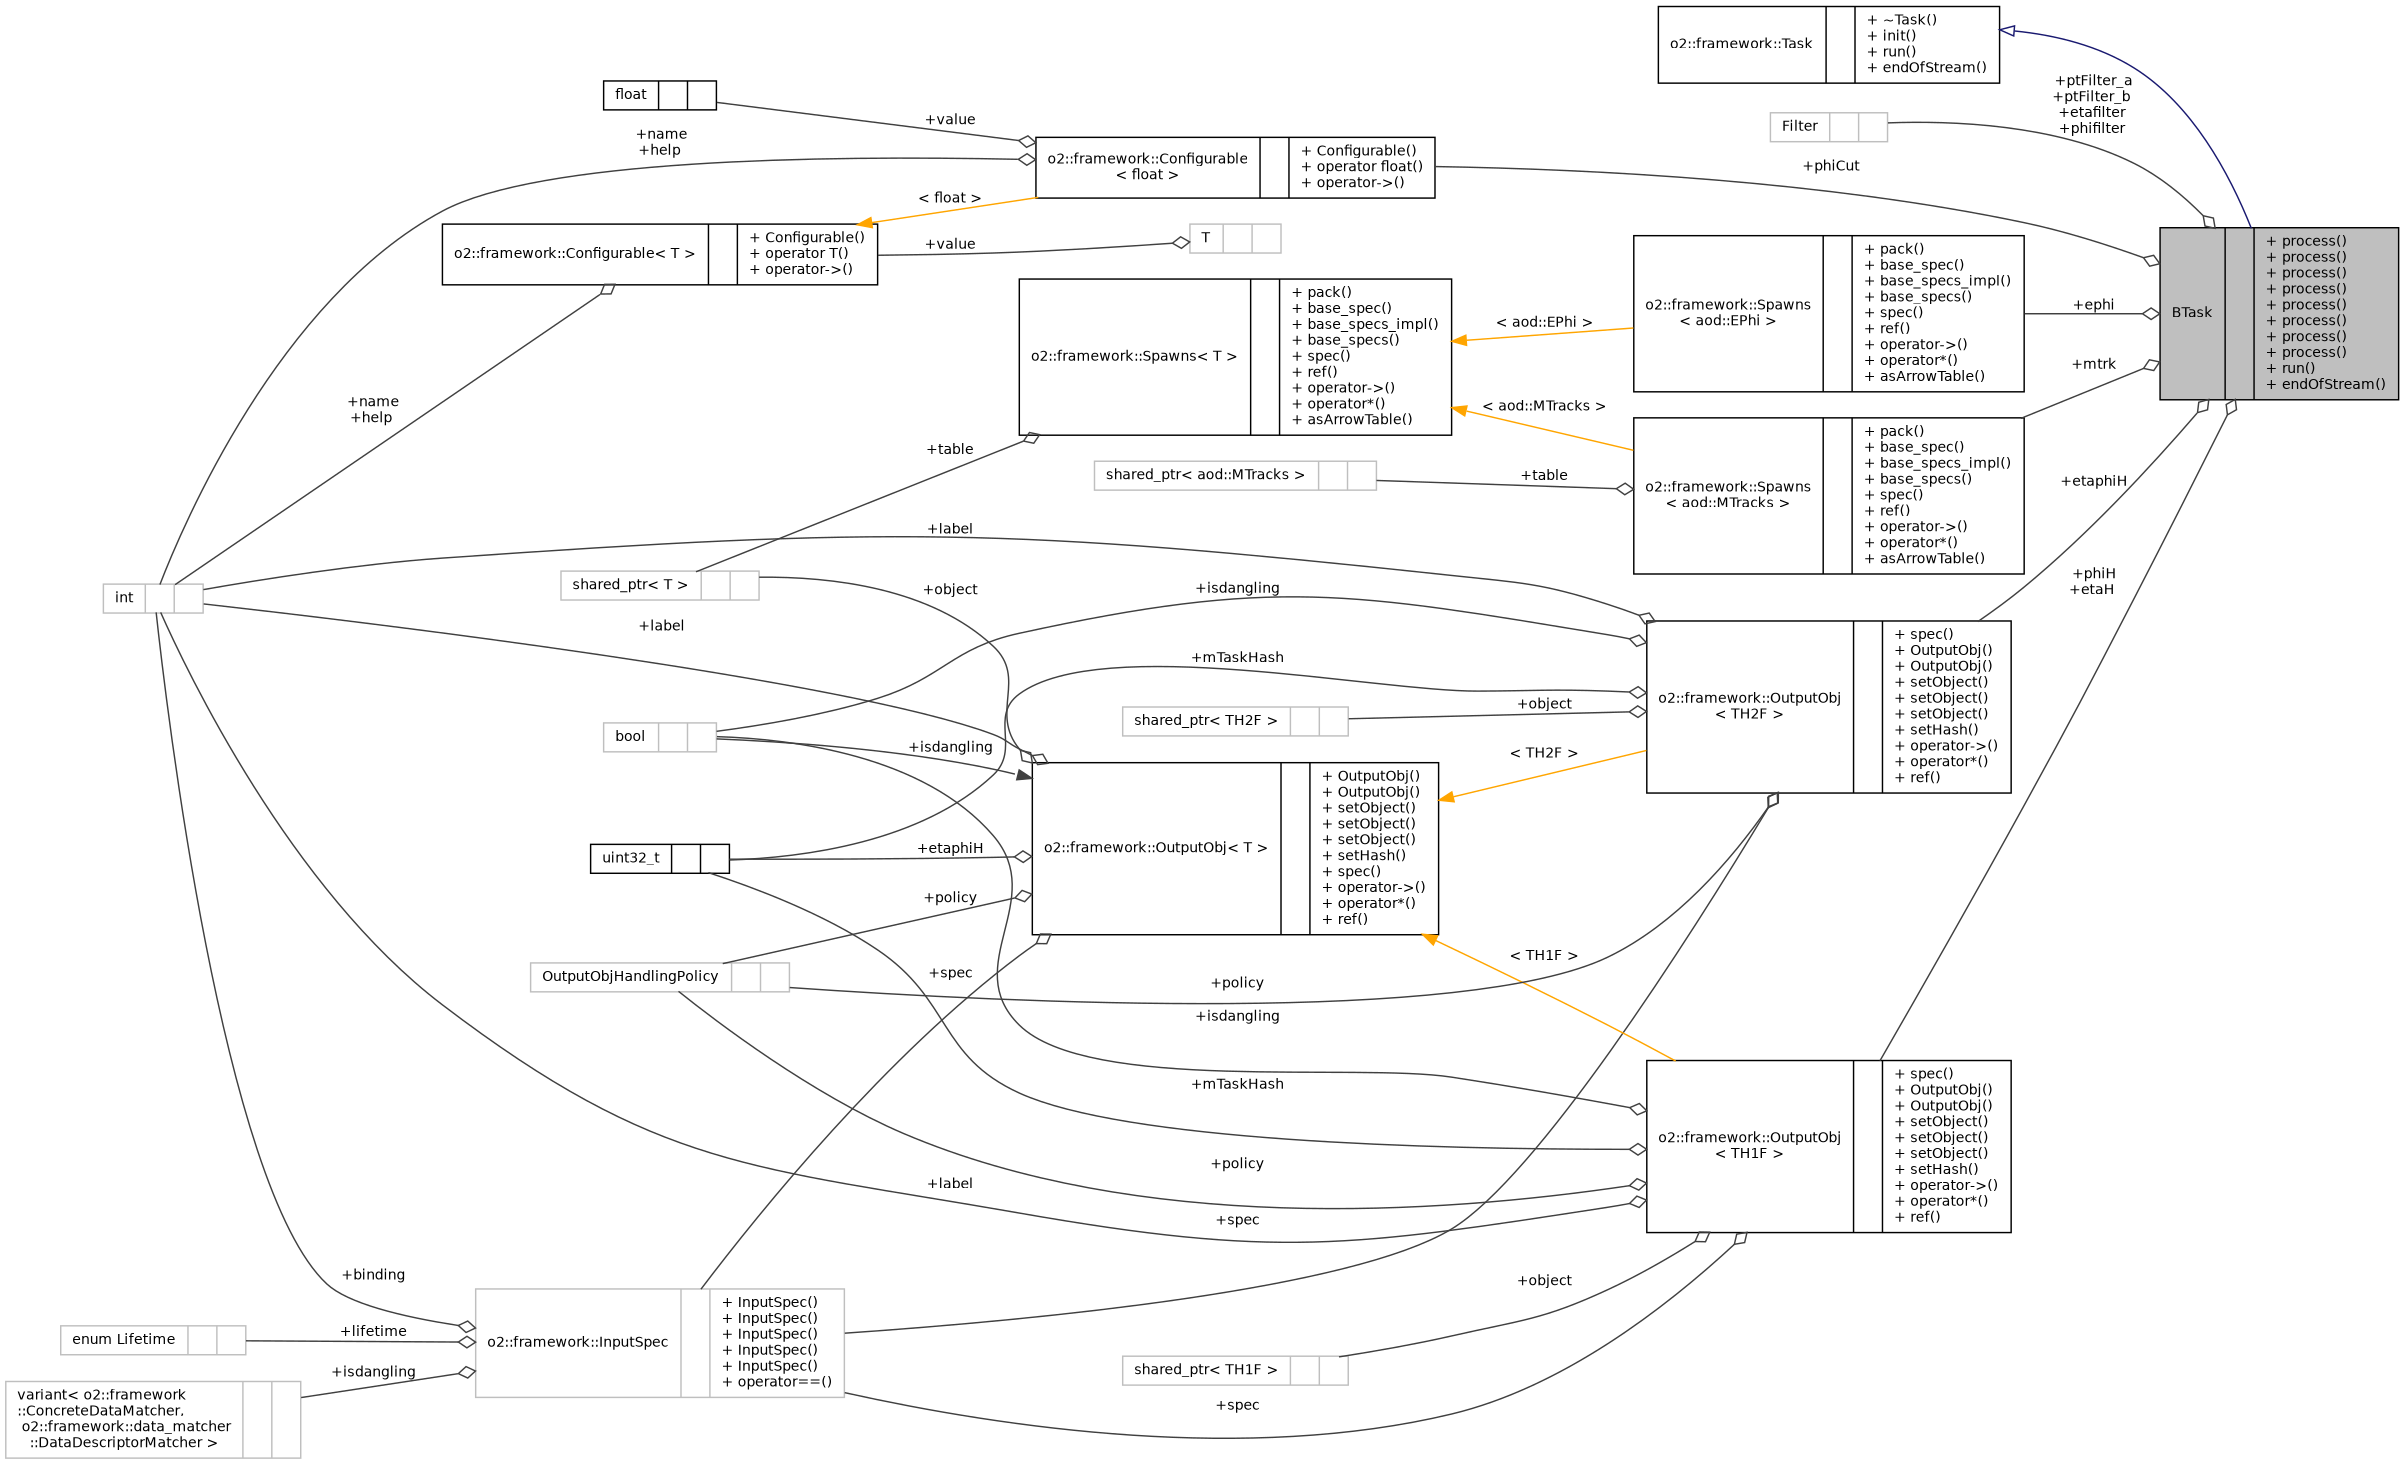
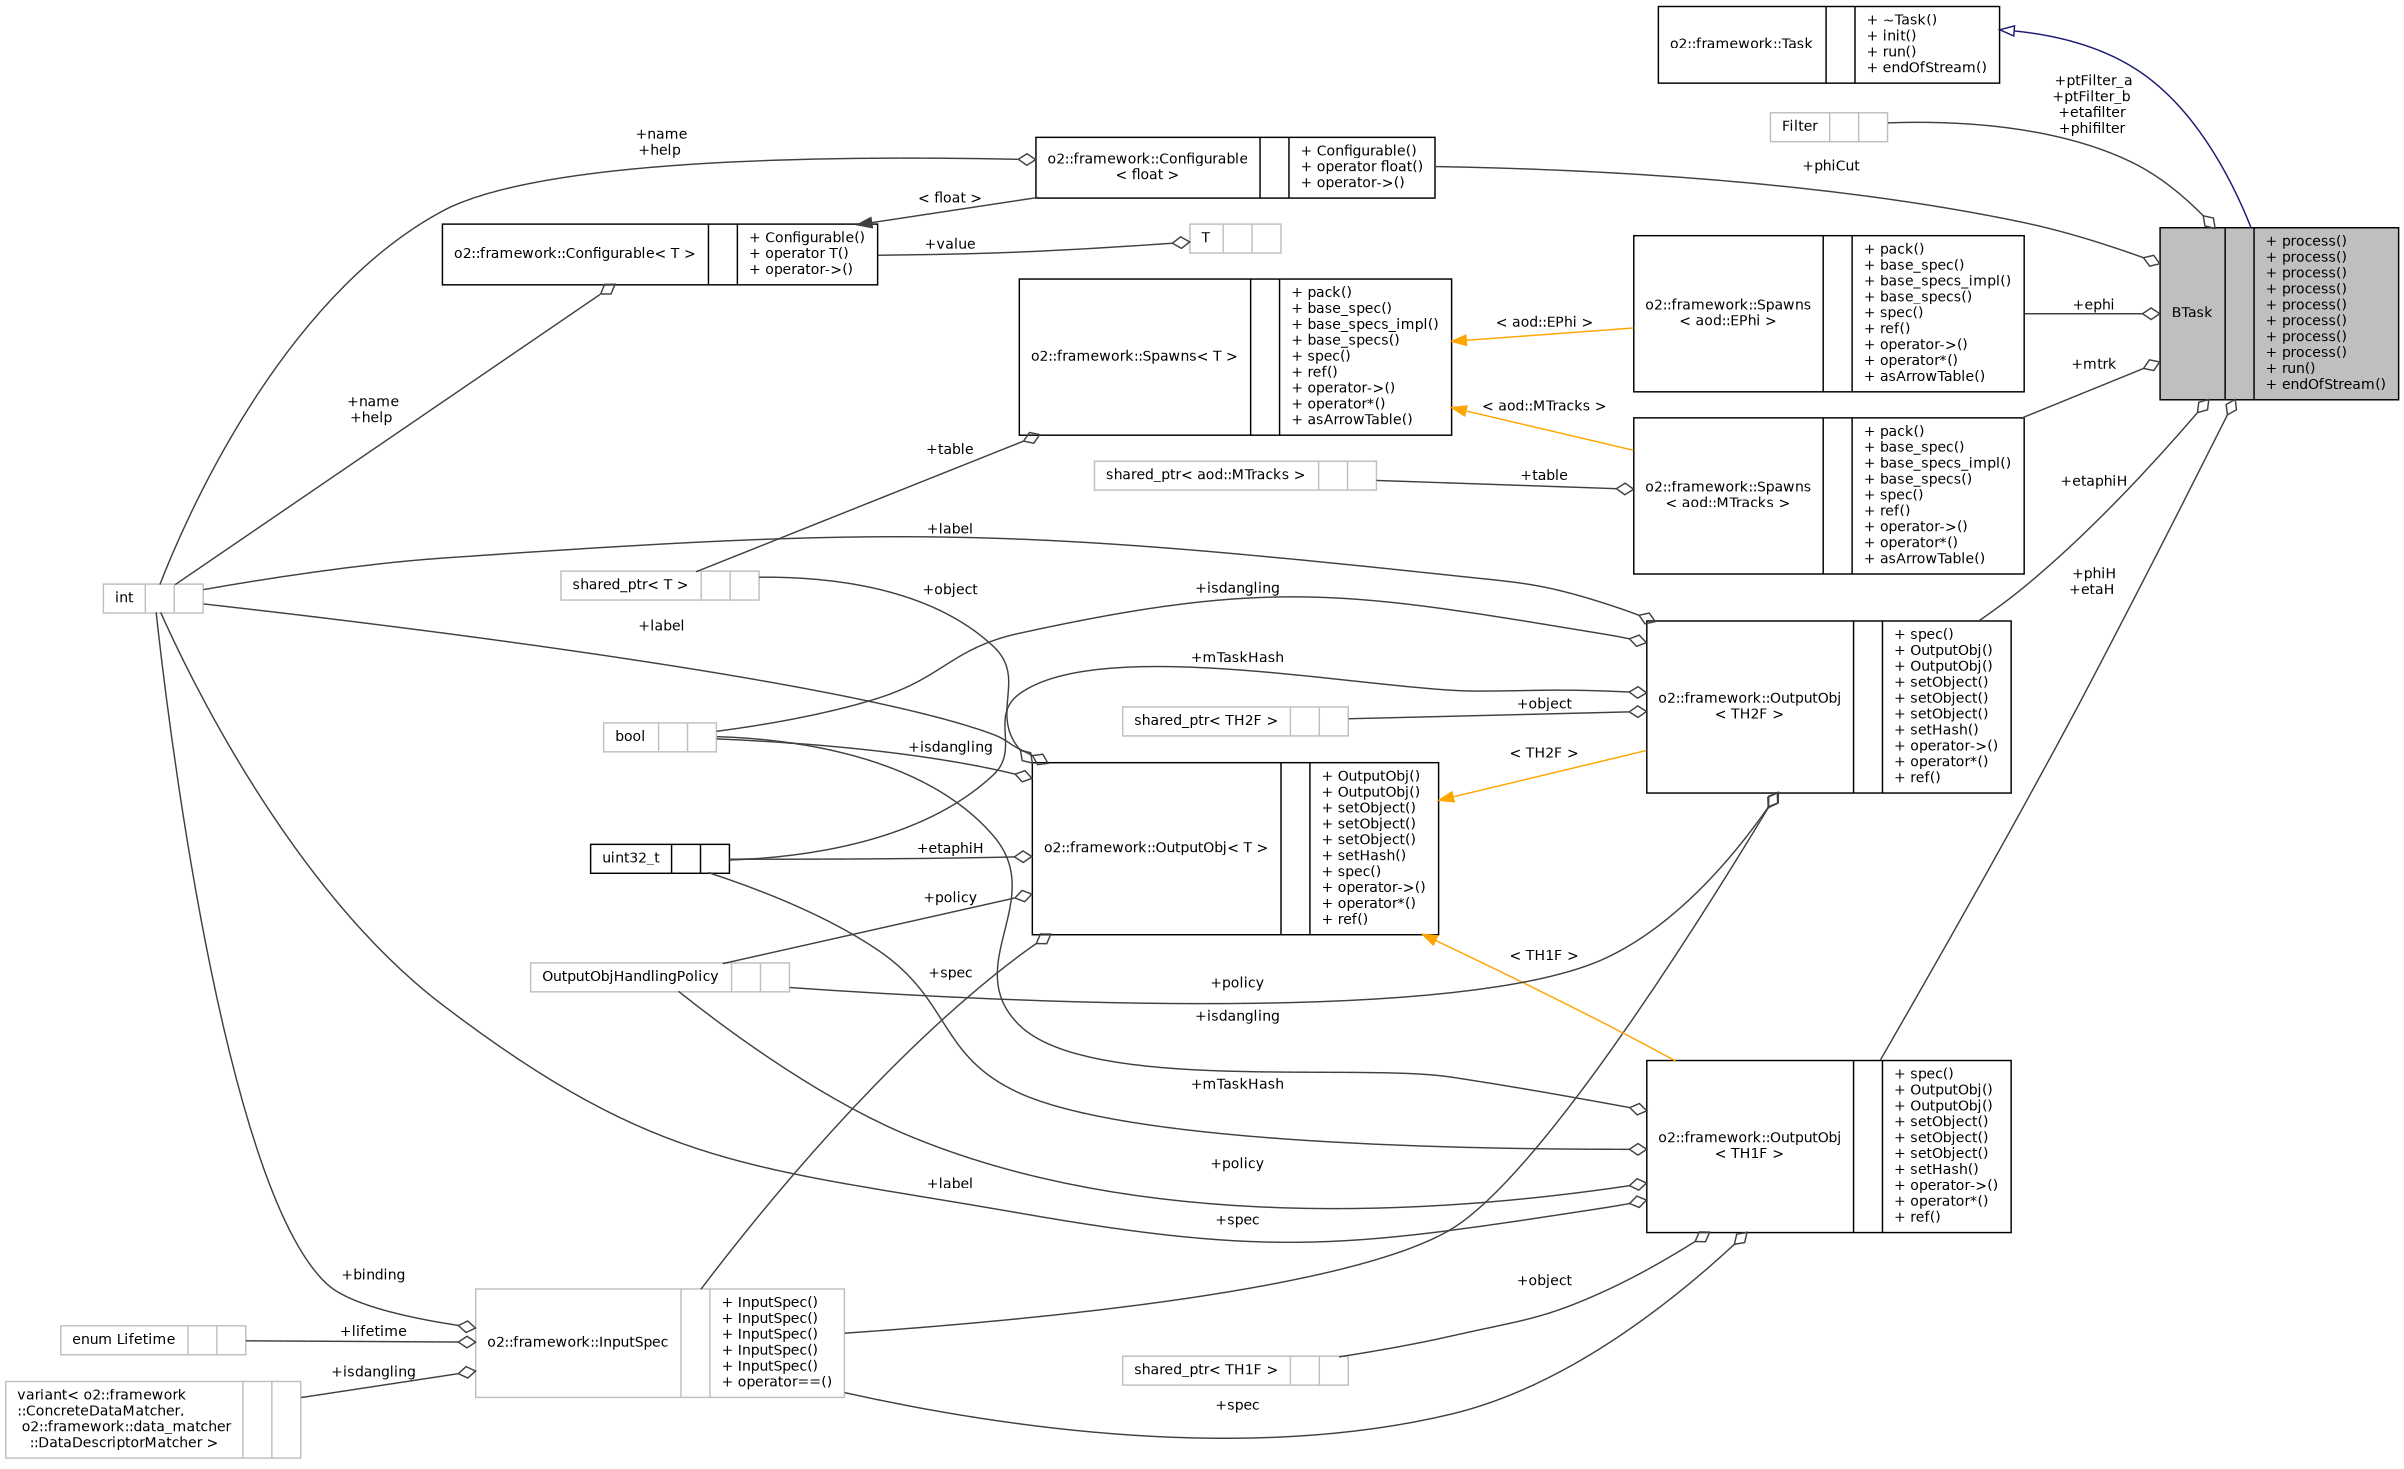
(660, 95) -> none
(955, 210) -> (955, 210)
(867, 750) -> (867, 750)
